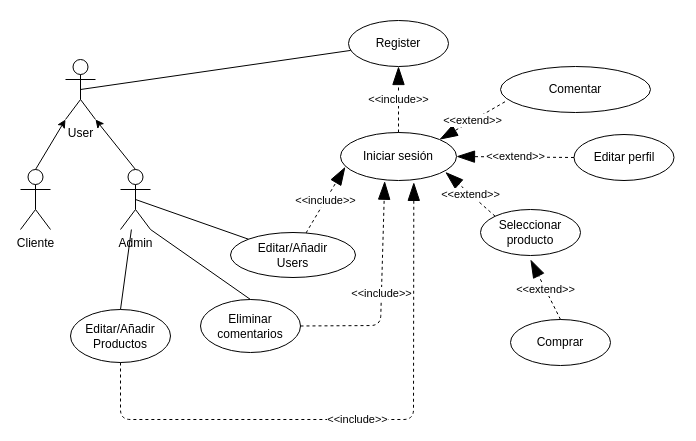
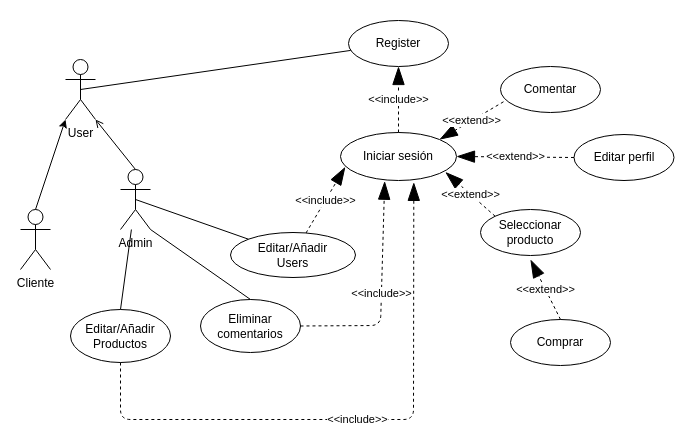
(576, 90) -> (551, 90)
(100, 125) -> (99, 124)
(36, 200) -> (36, 240)
